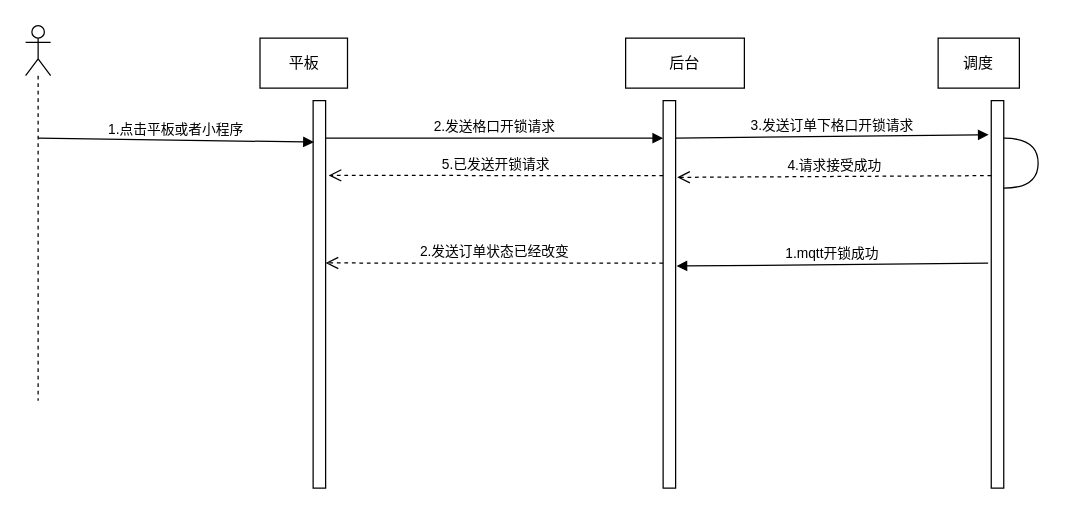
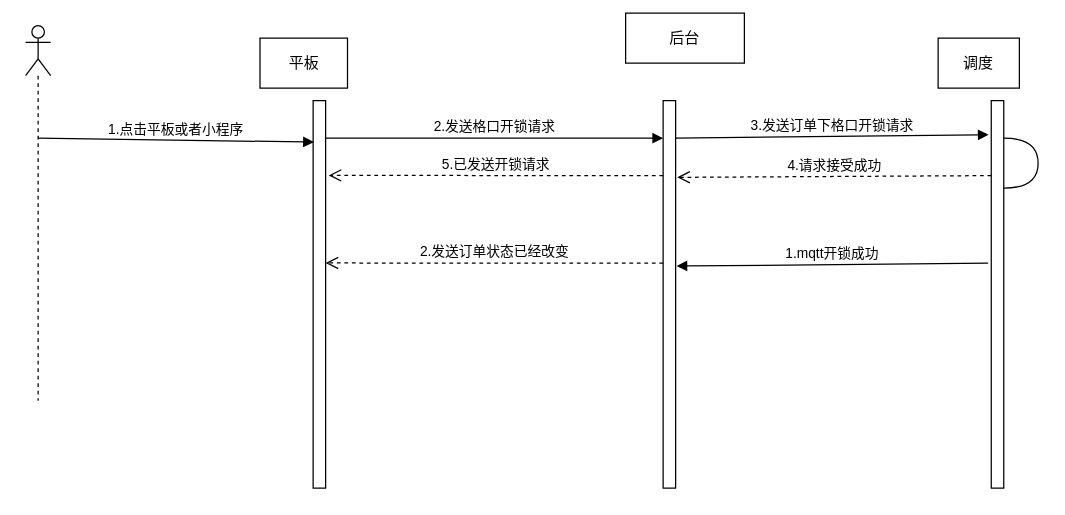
(685, 63) -> (685, 38)
